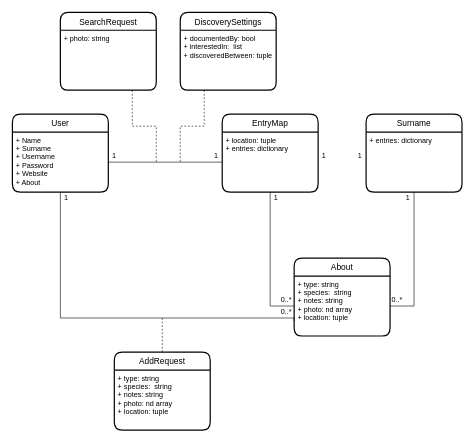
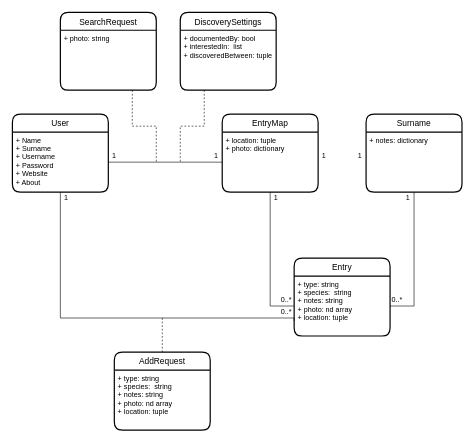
(254, 140) -> (254, 140)
(406, 140) -> (403, 140)
(342, 268) -> (342, 268)
